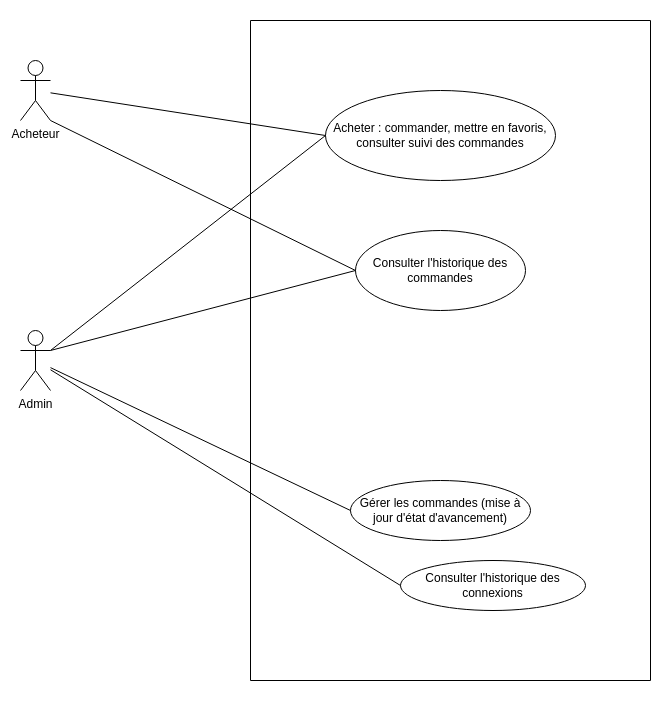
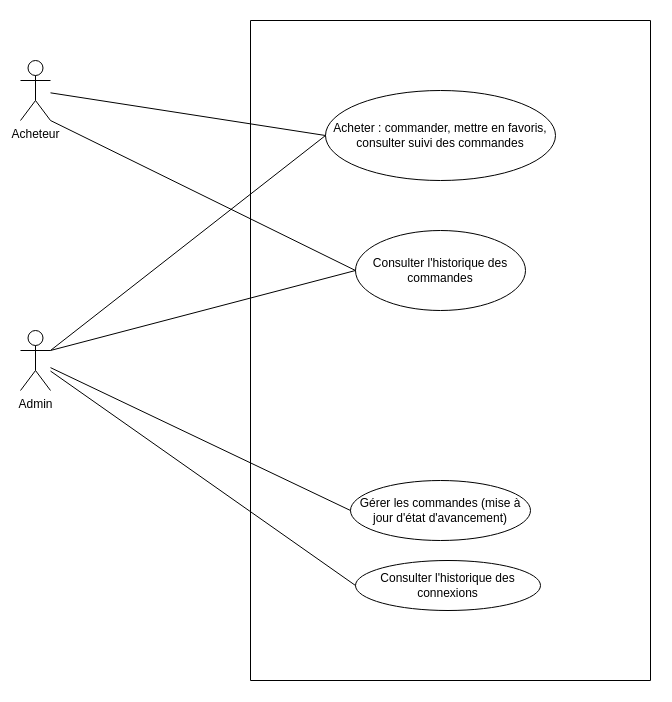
(493, 586) -> (448, 586)
